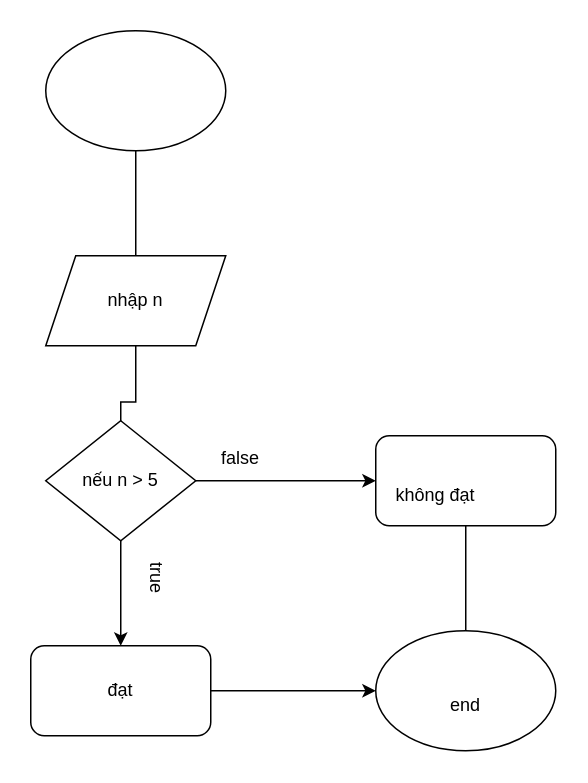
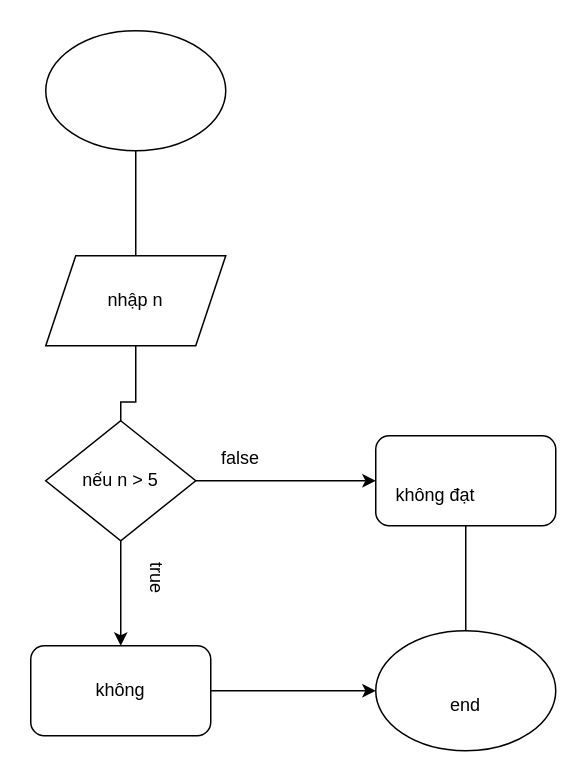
(121, 691) -> (121, 691)
